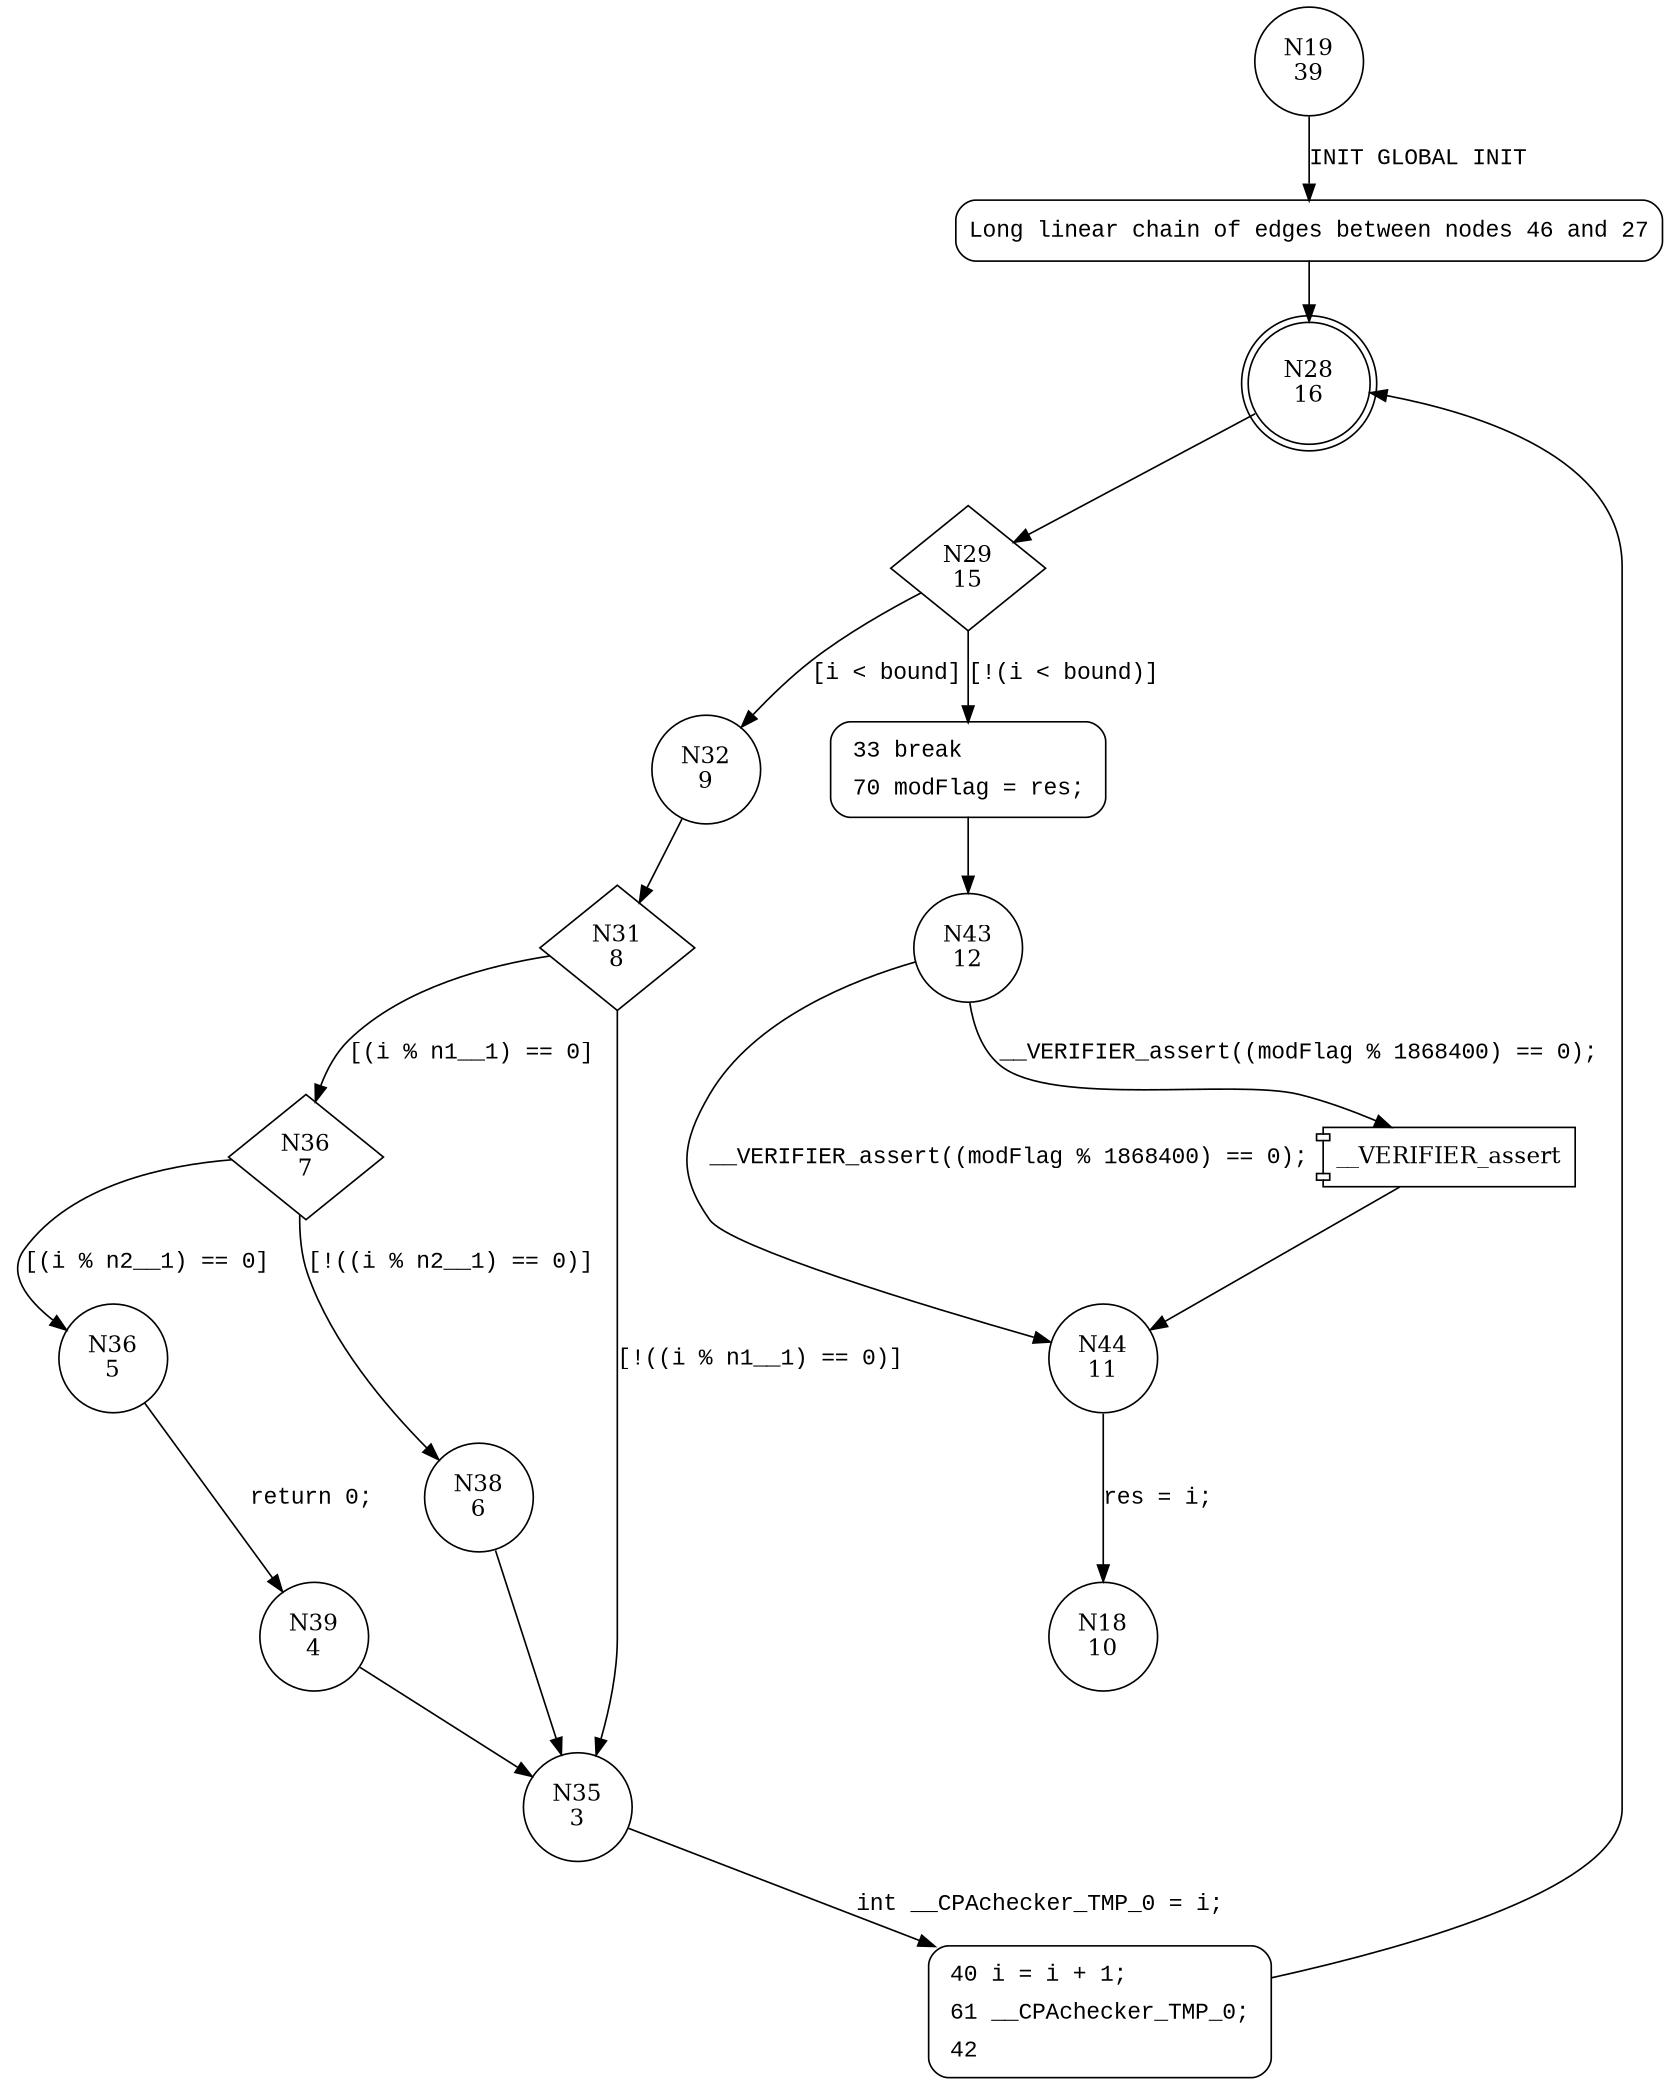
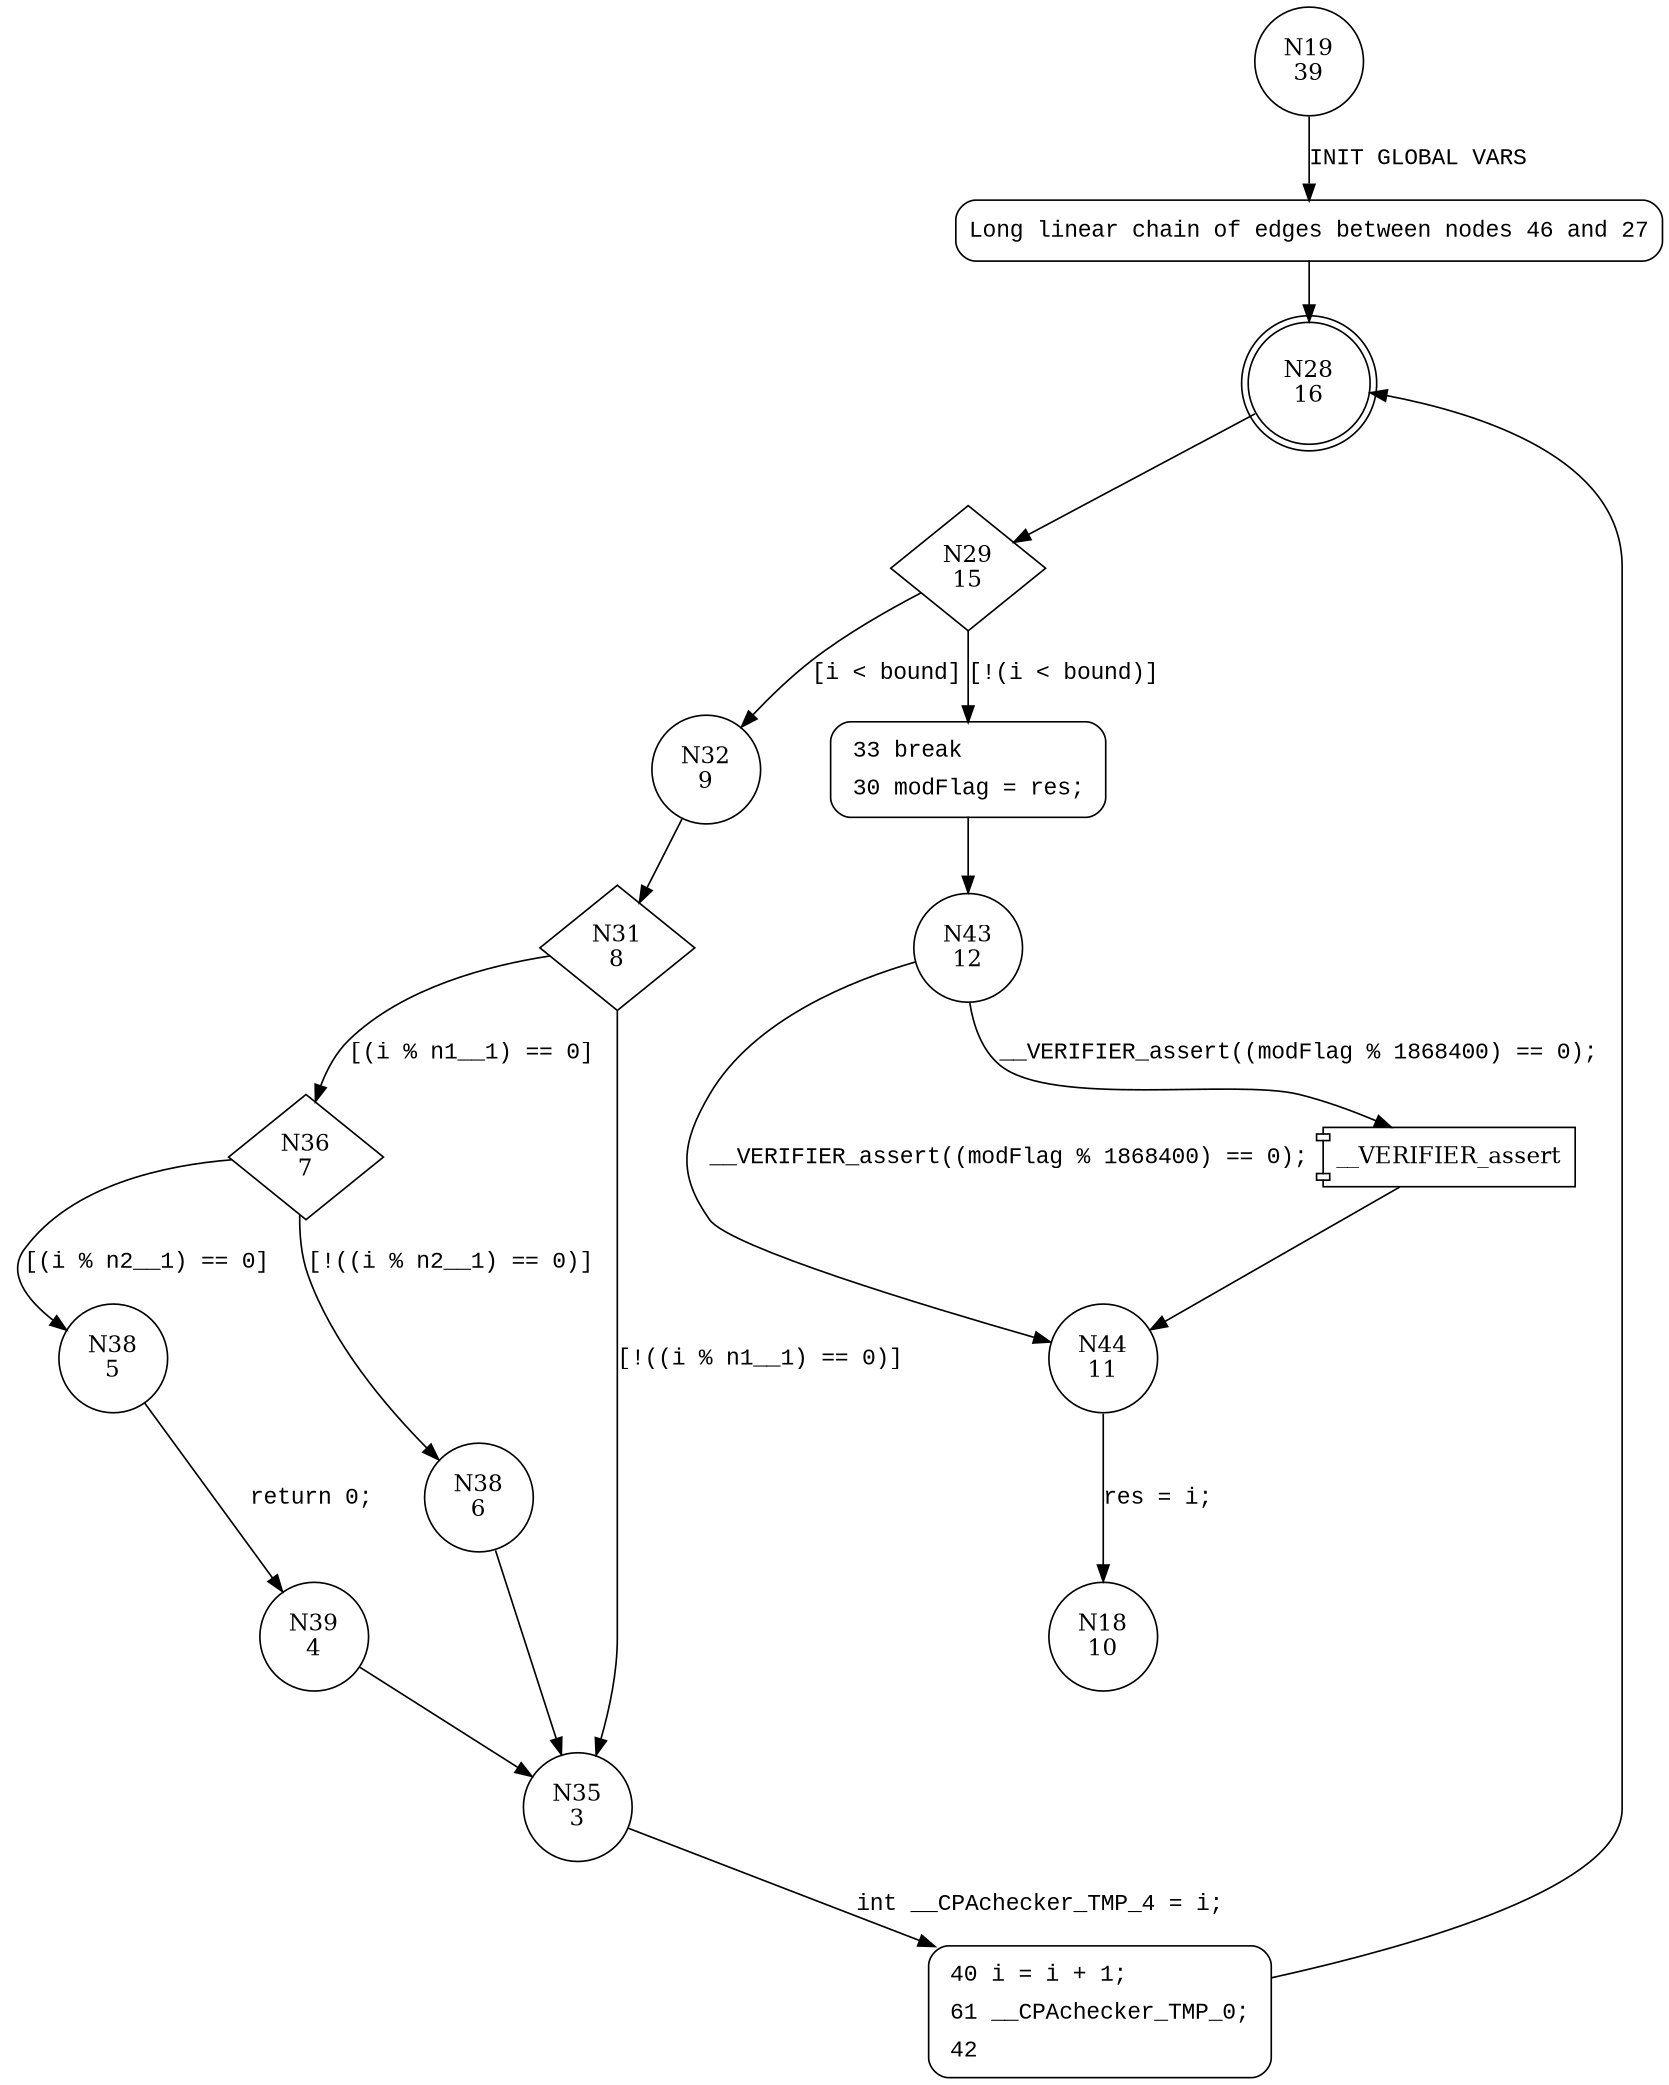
(1419, 158) -> (1419, 158)
(867, 788) -> (867, 788)
(113, 1358) -> (113, 1358)
(1040, 1904) -> (1040, 1904)
